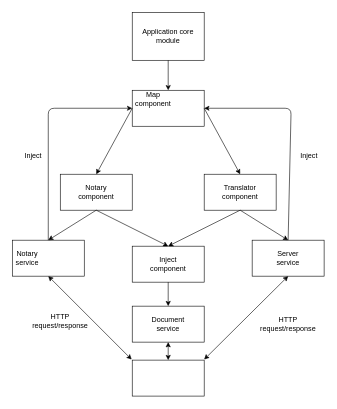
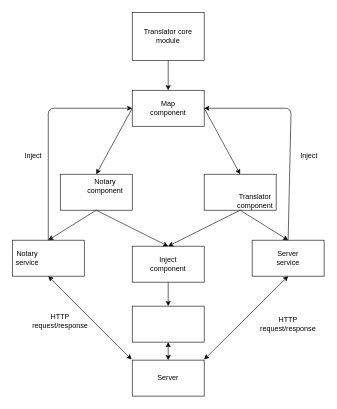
(168, 36) -> (168, 36)
(153, 99) -> (168, 108)
(96, 192) -> (105, 186)
(240, 192) -> (255, 201)
(168, 324) -> none
none -> (168, 378)
